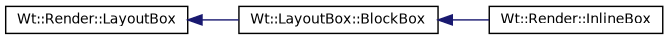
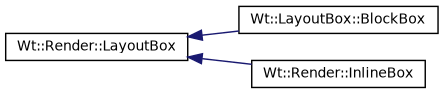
(471, 20) -> (227, 61)
